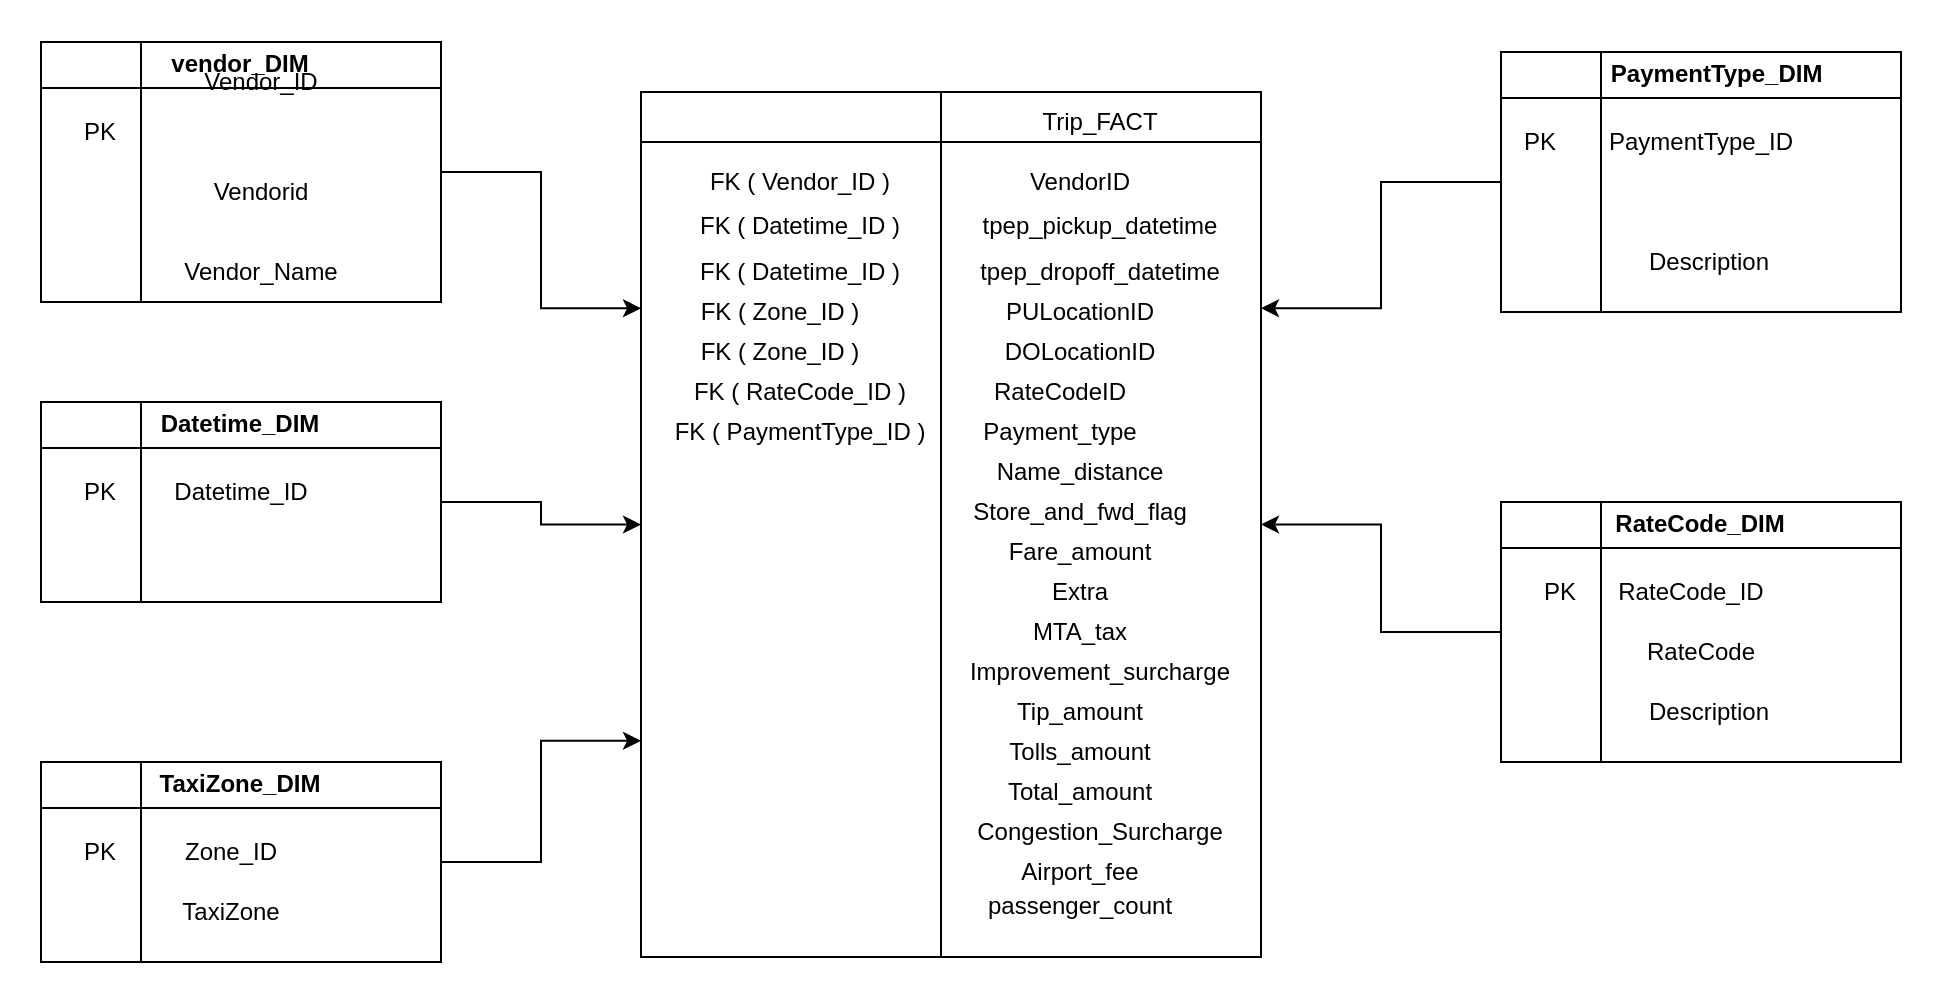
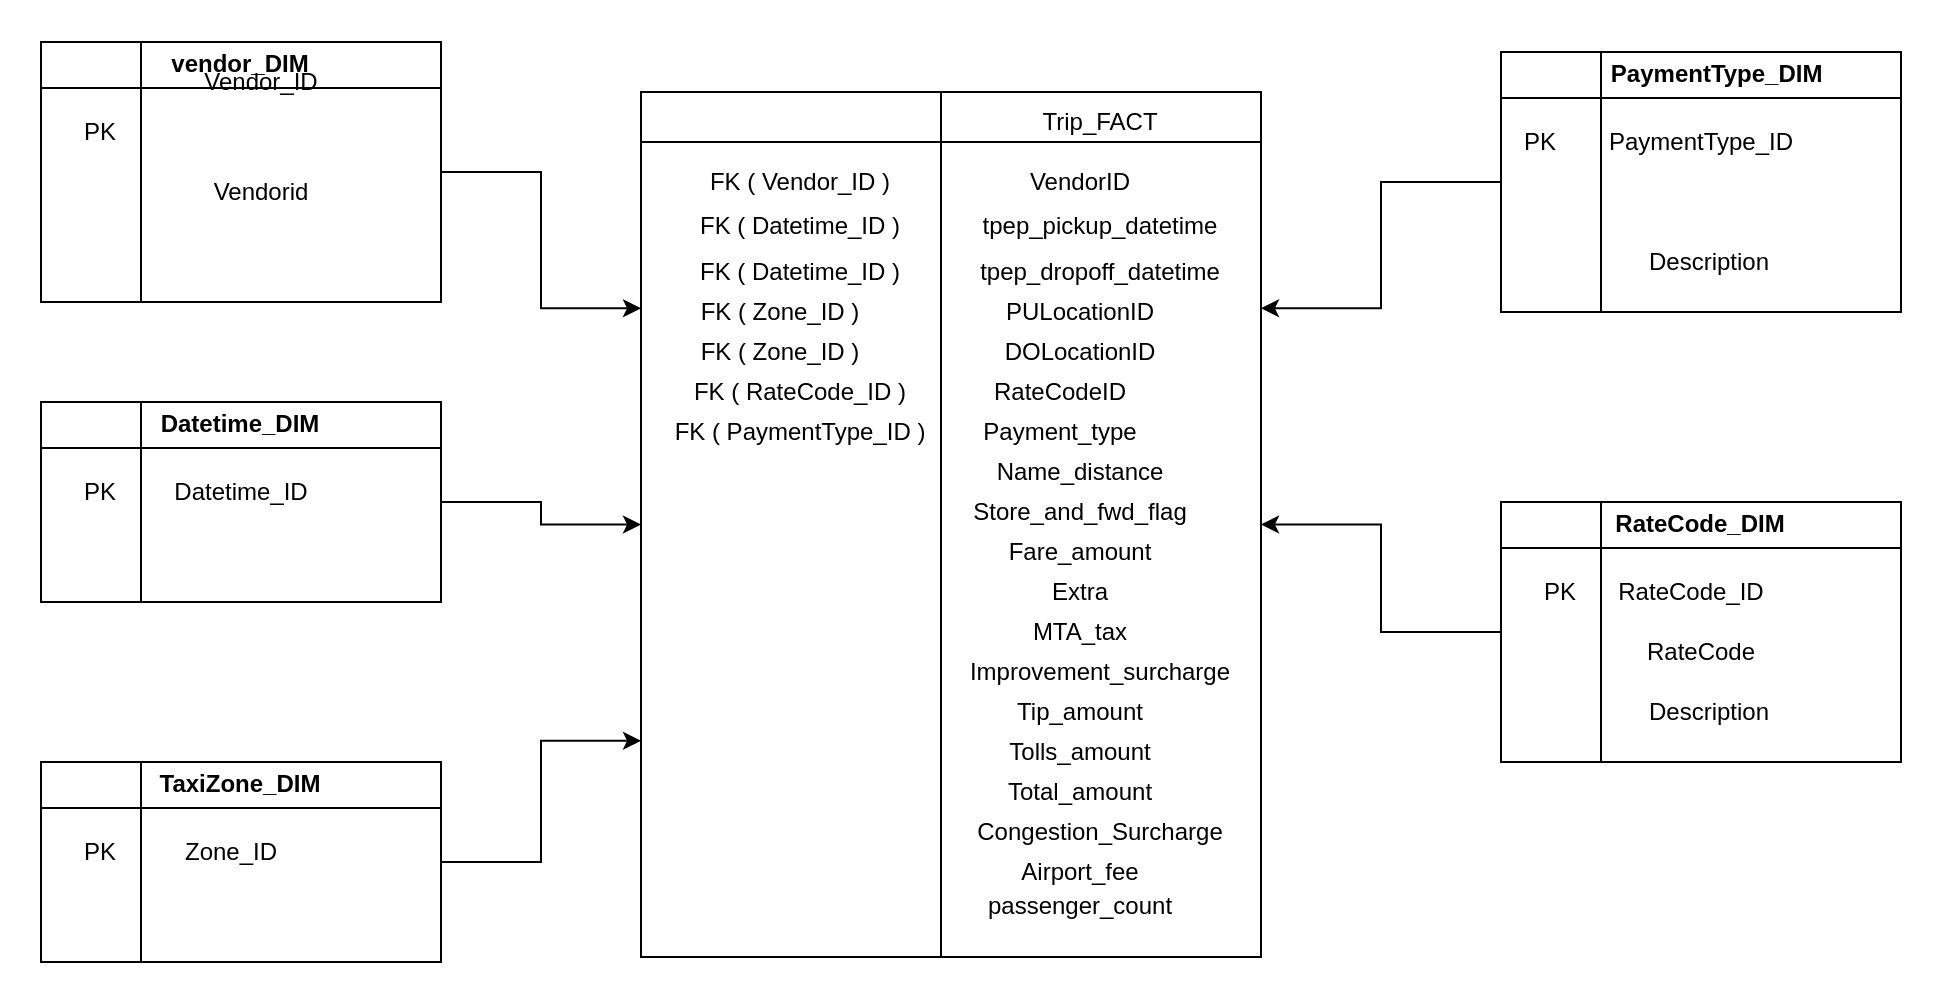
(261, 272) -> none
(231, 912) -> none
